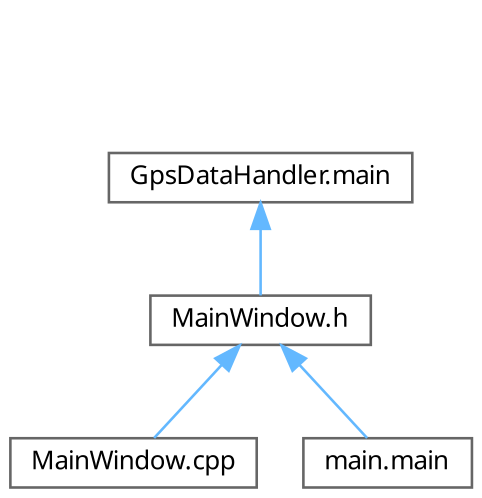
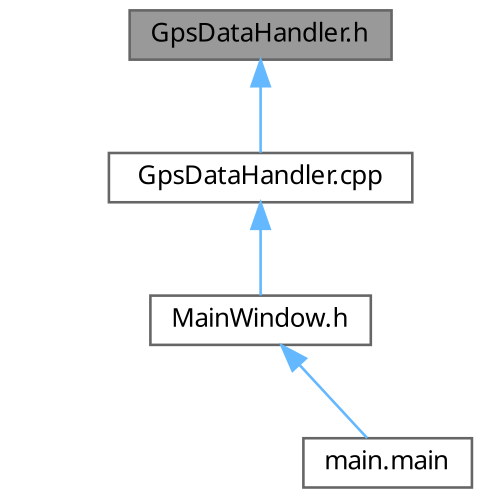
none -> (261, 35)
(261, 178) -> (261, 178)
(134, 463) -> none
